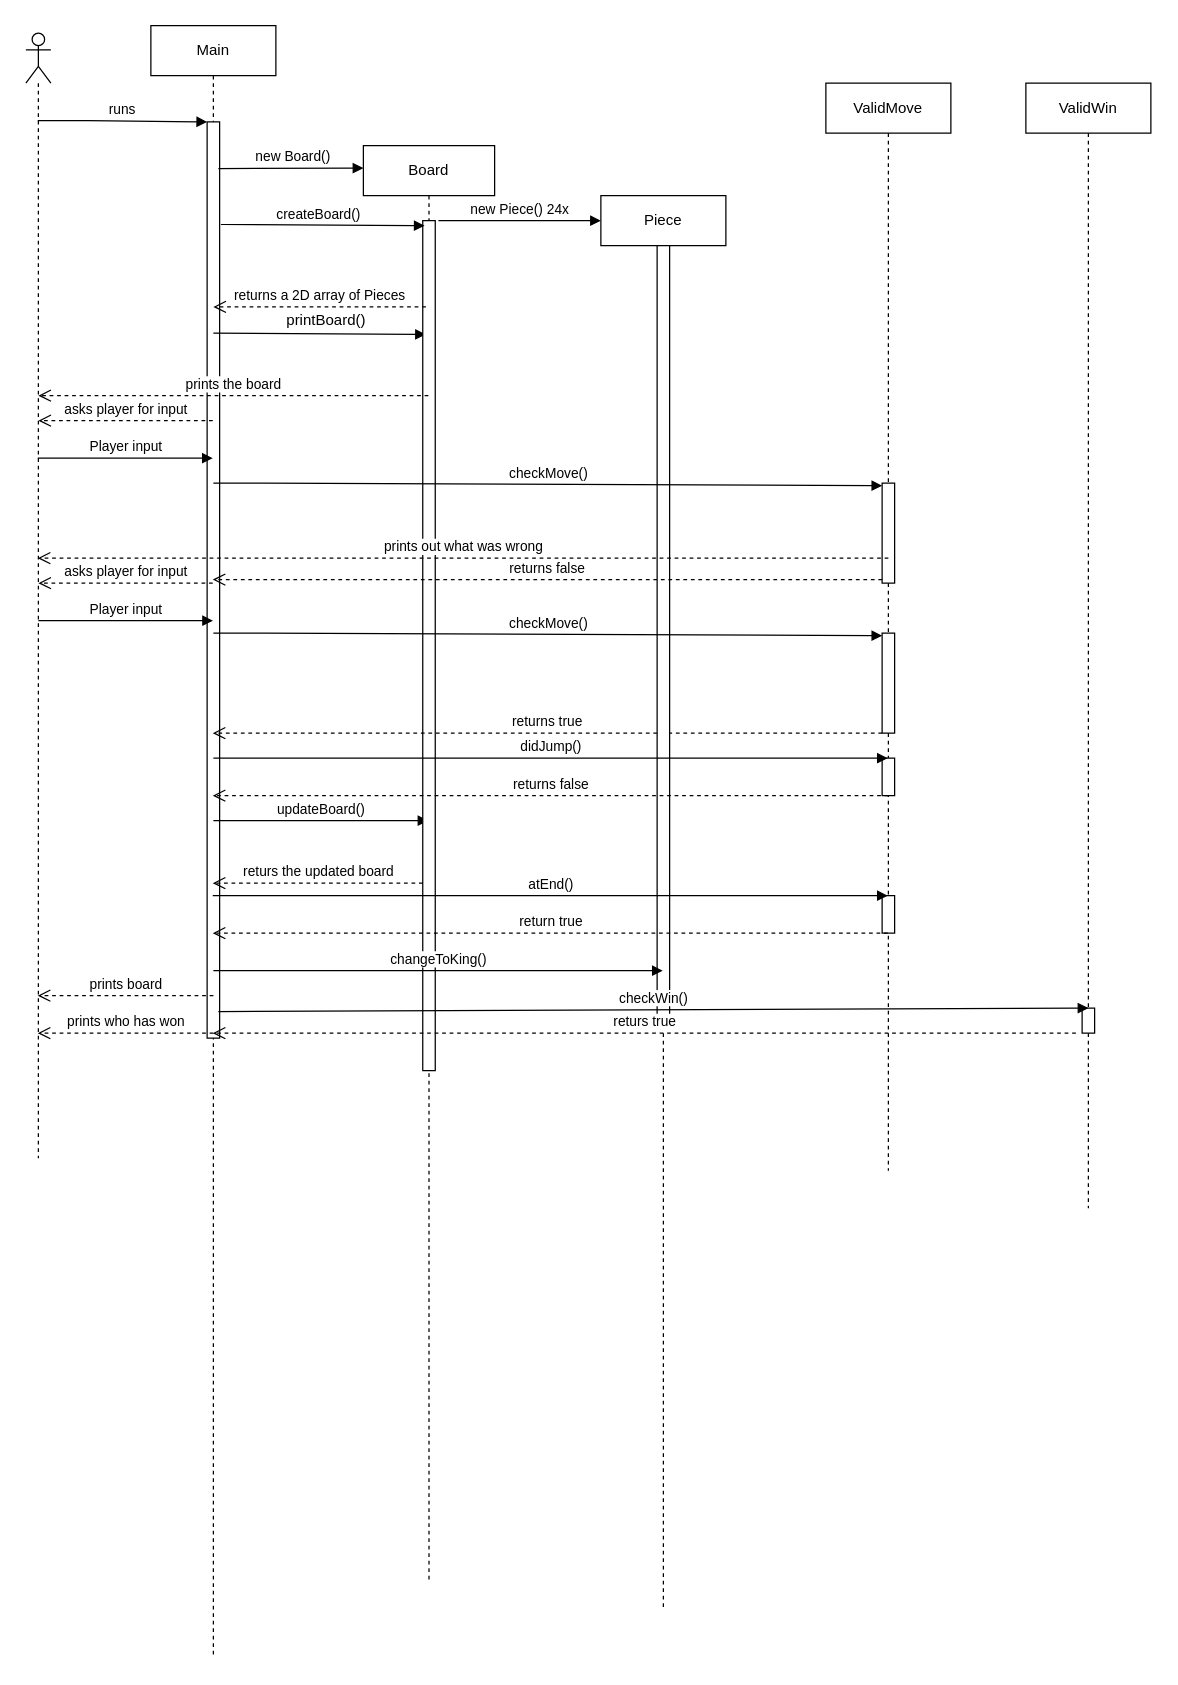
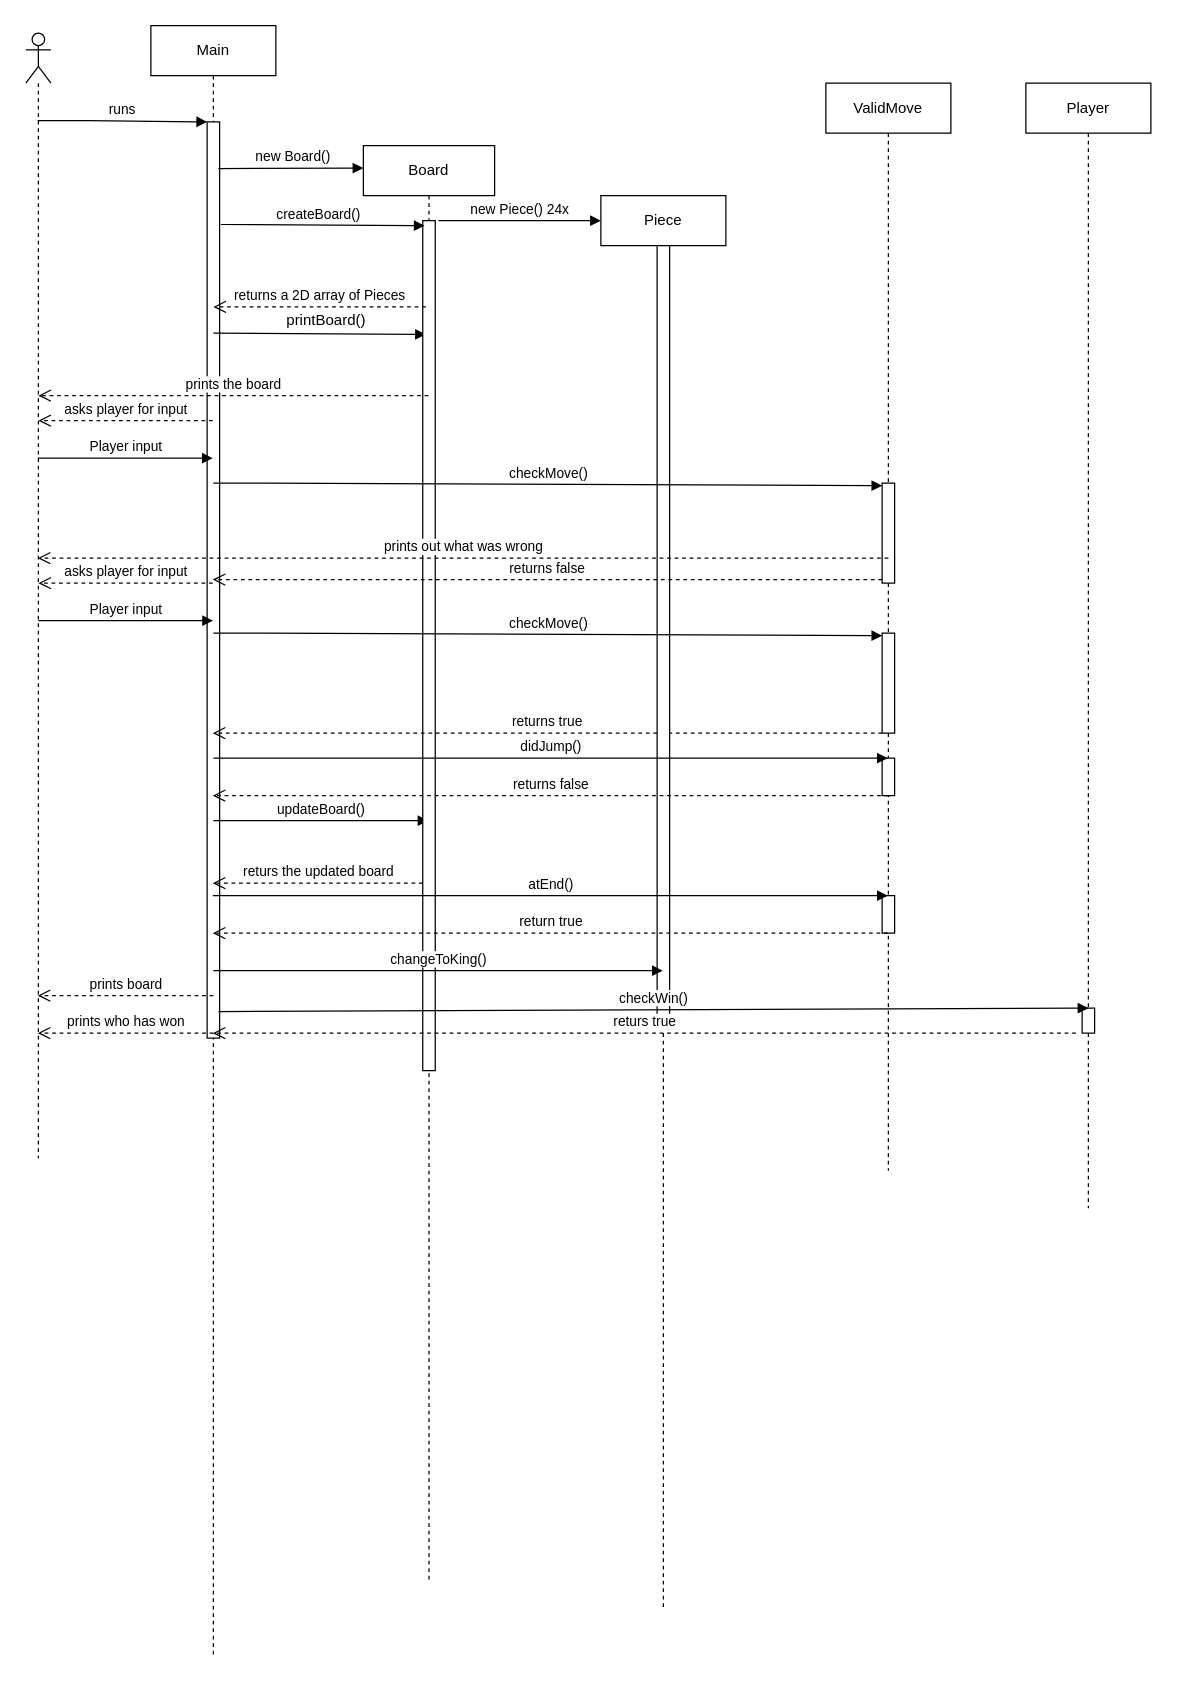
(1088, 108) -> (1088, 108)
